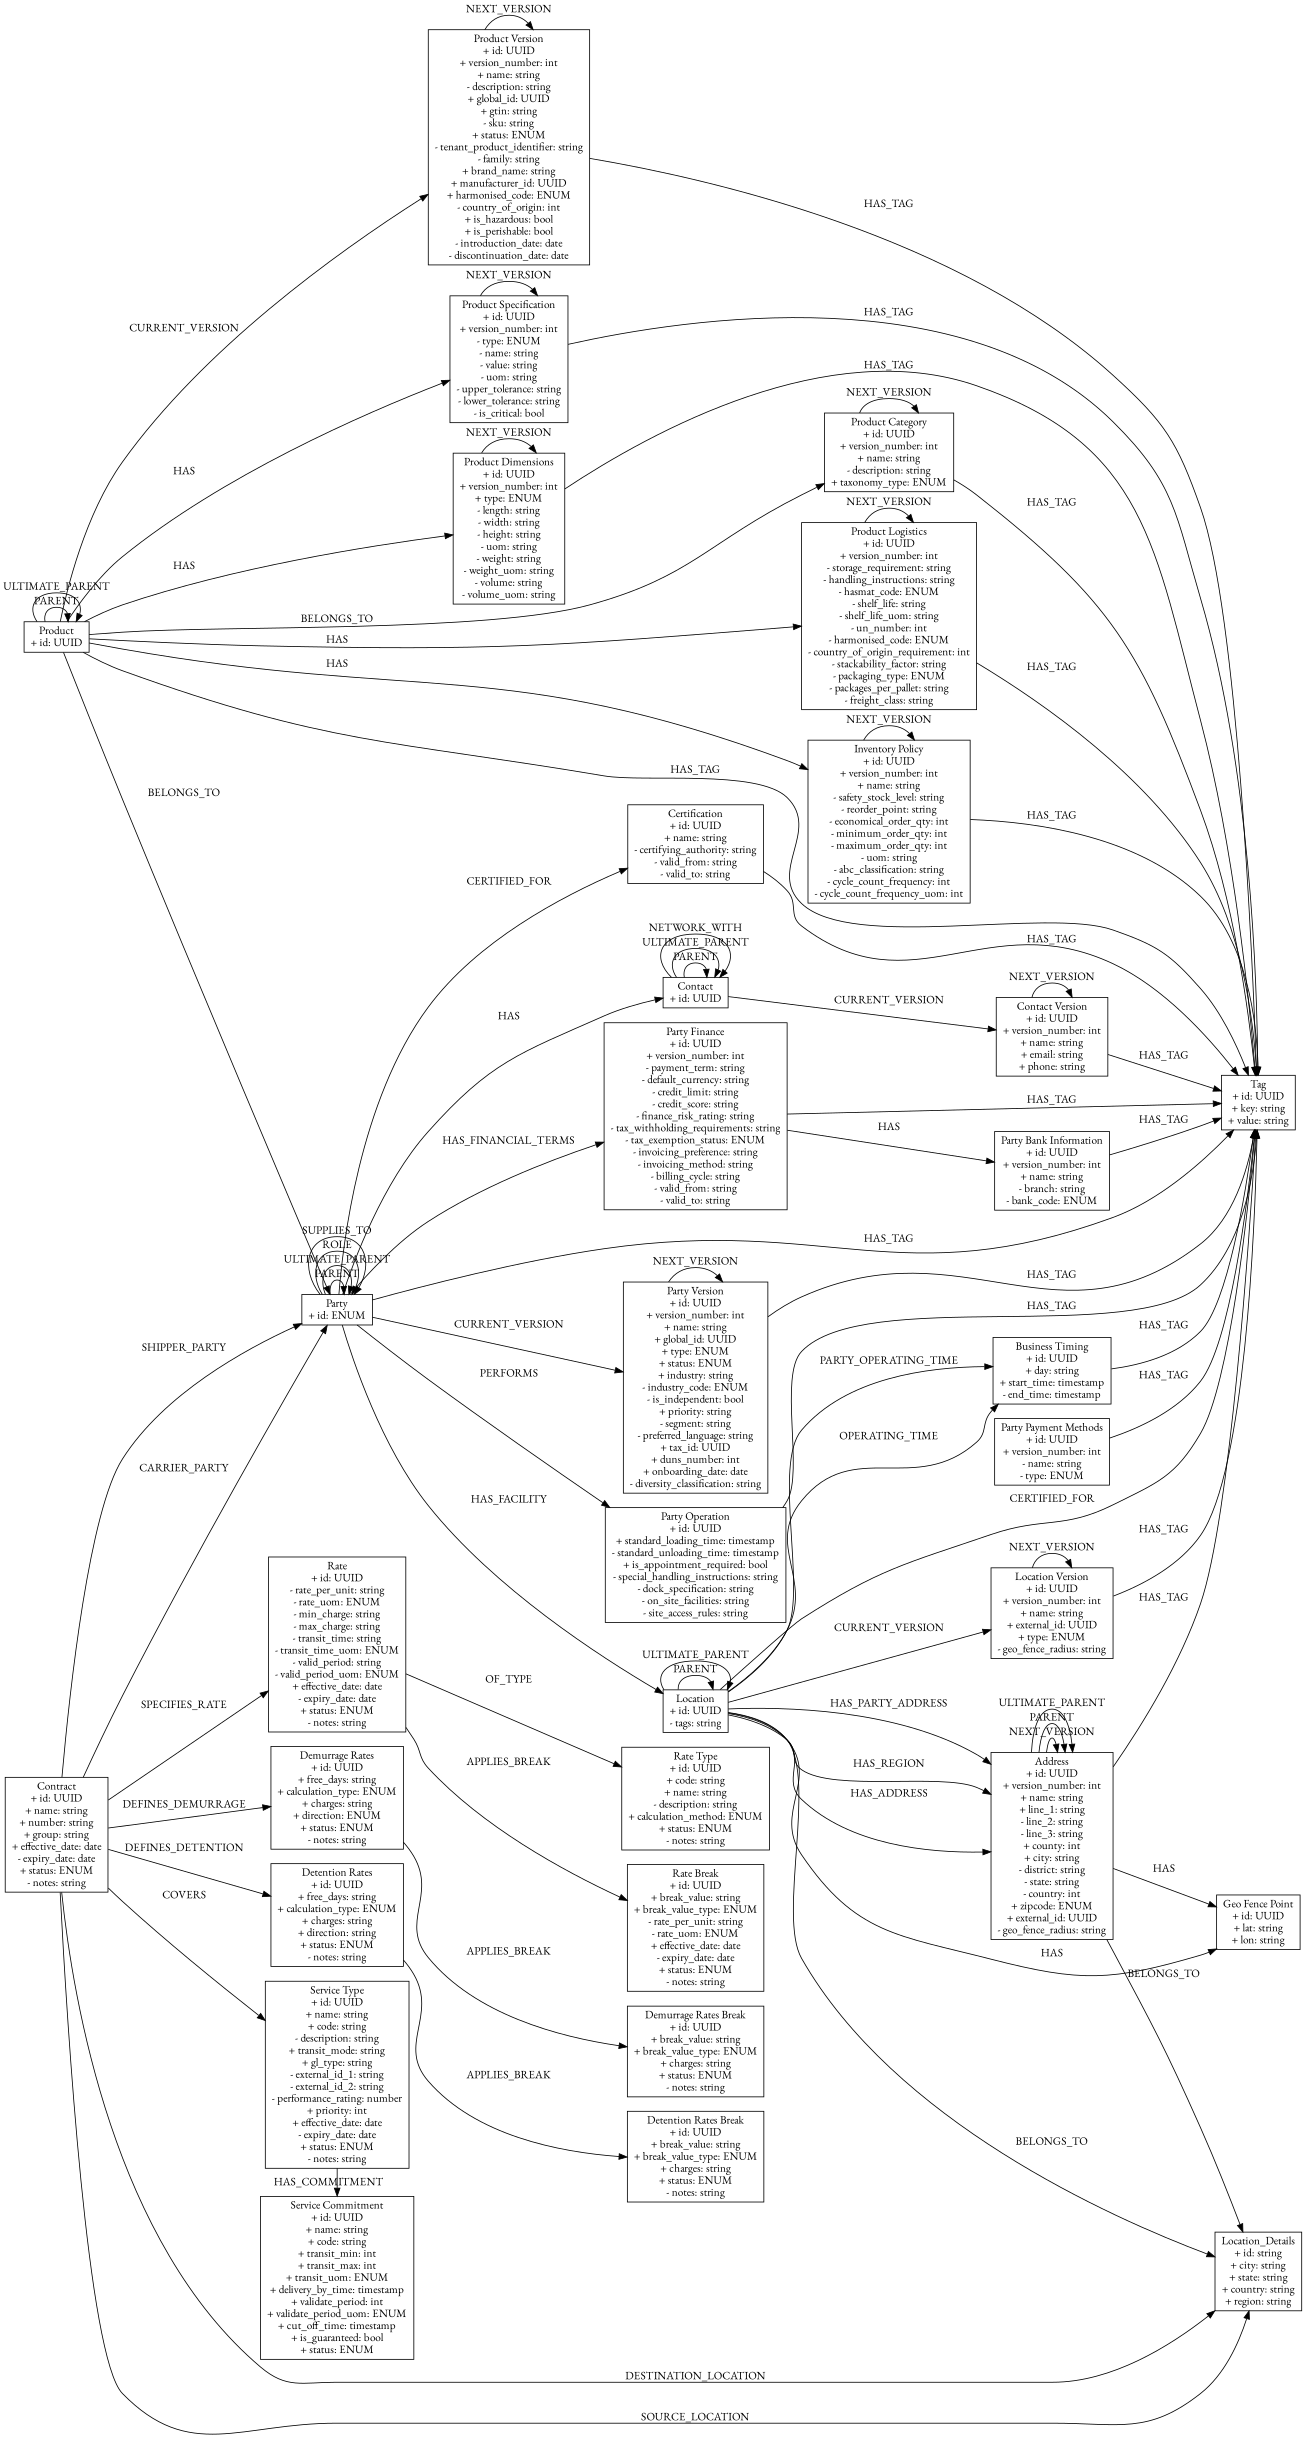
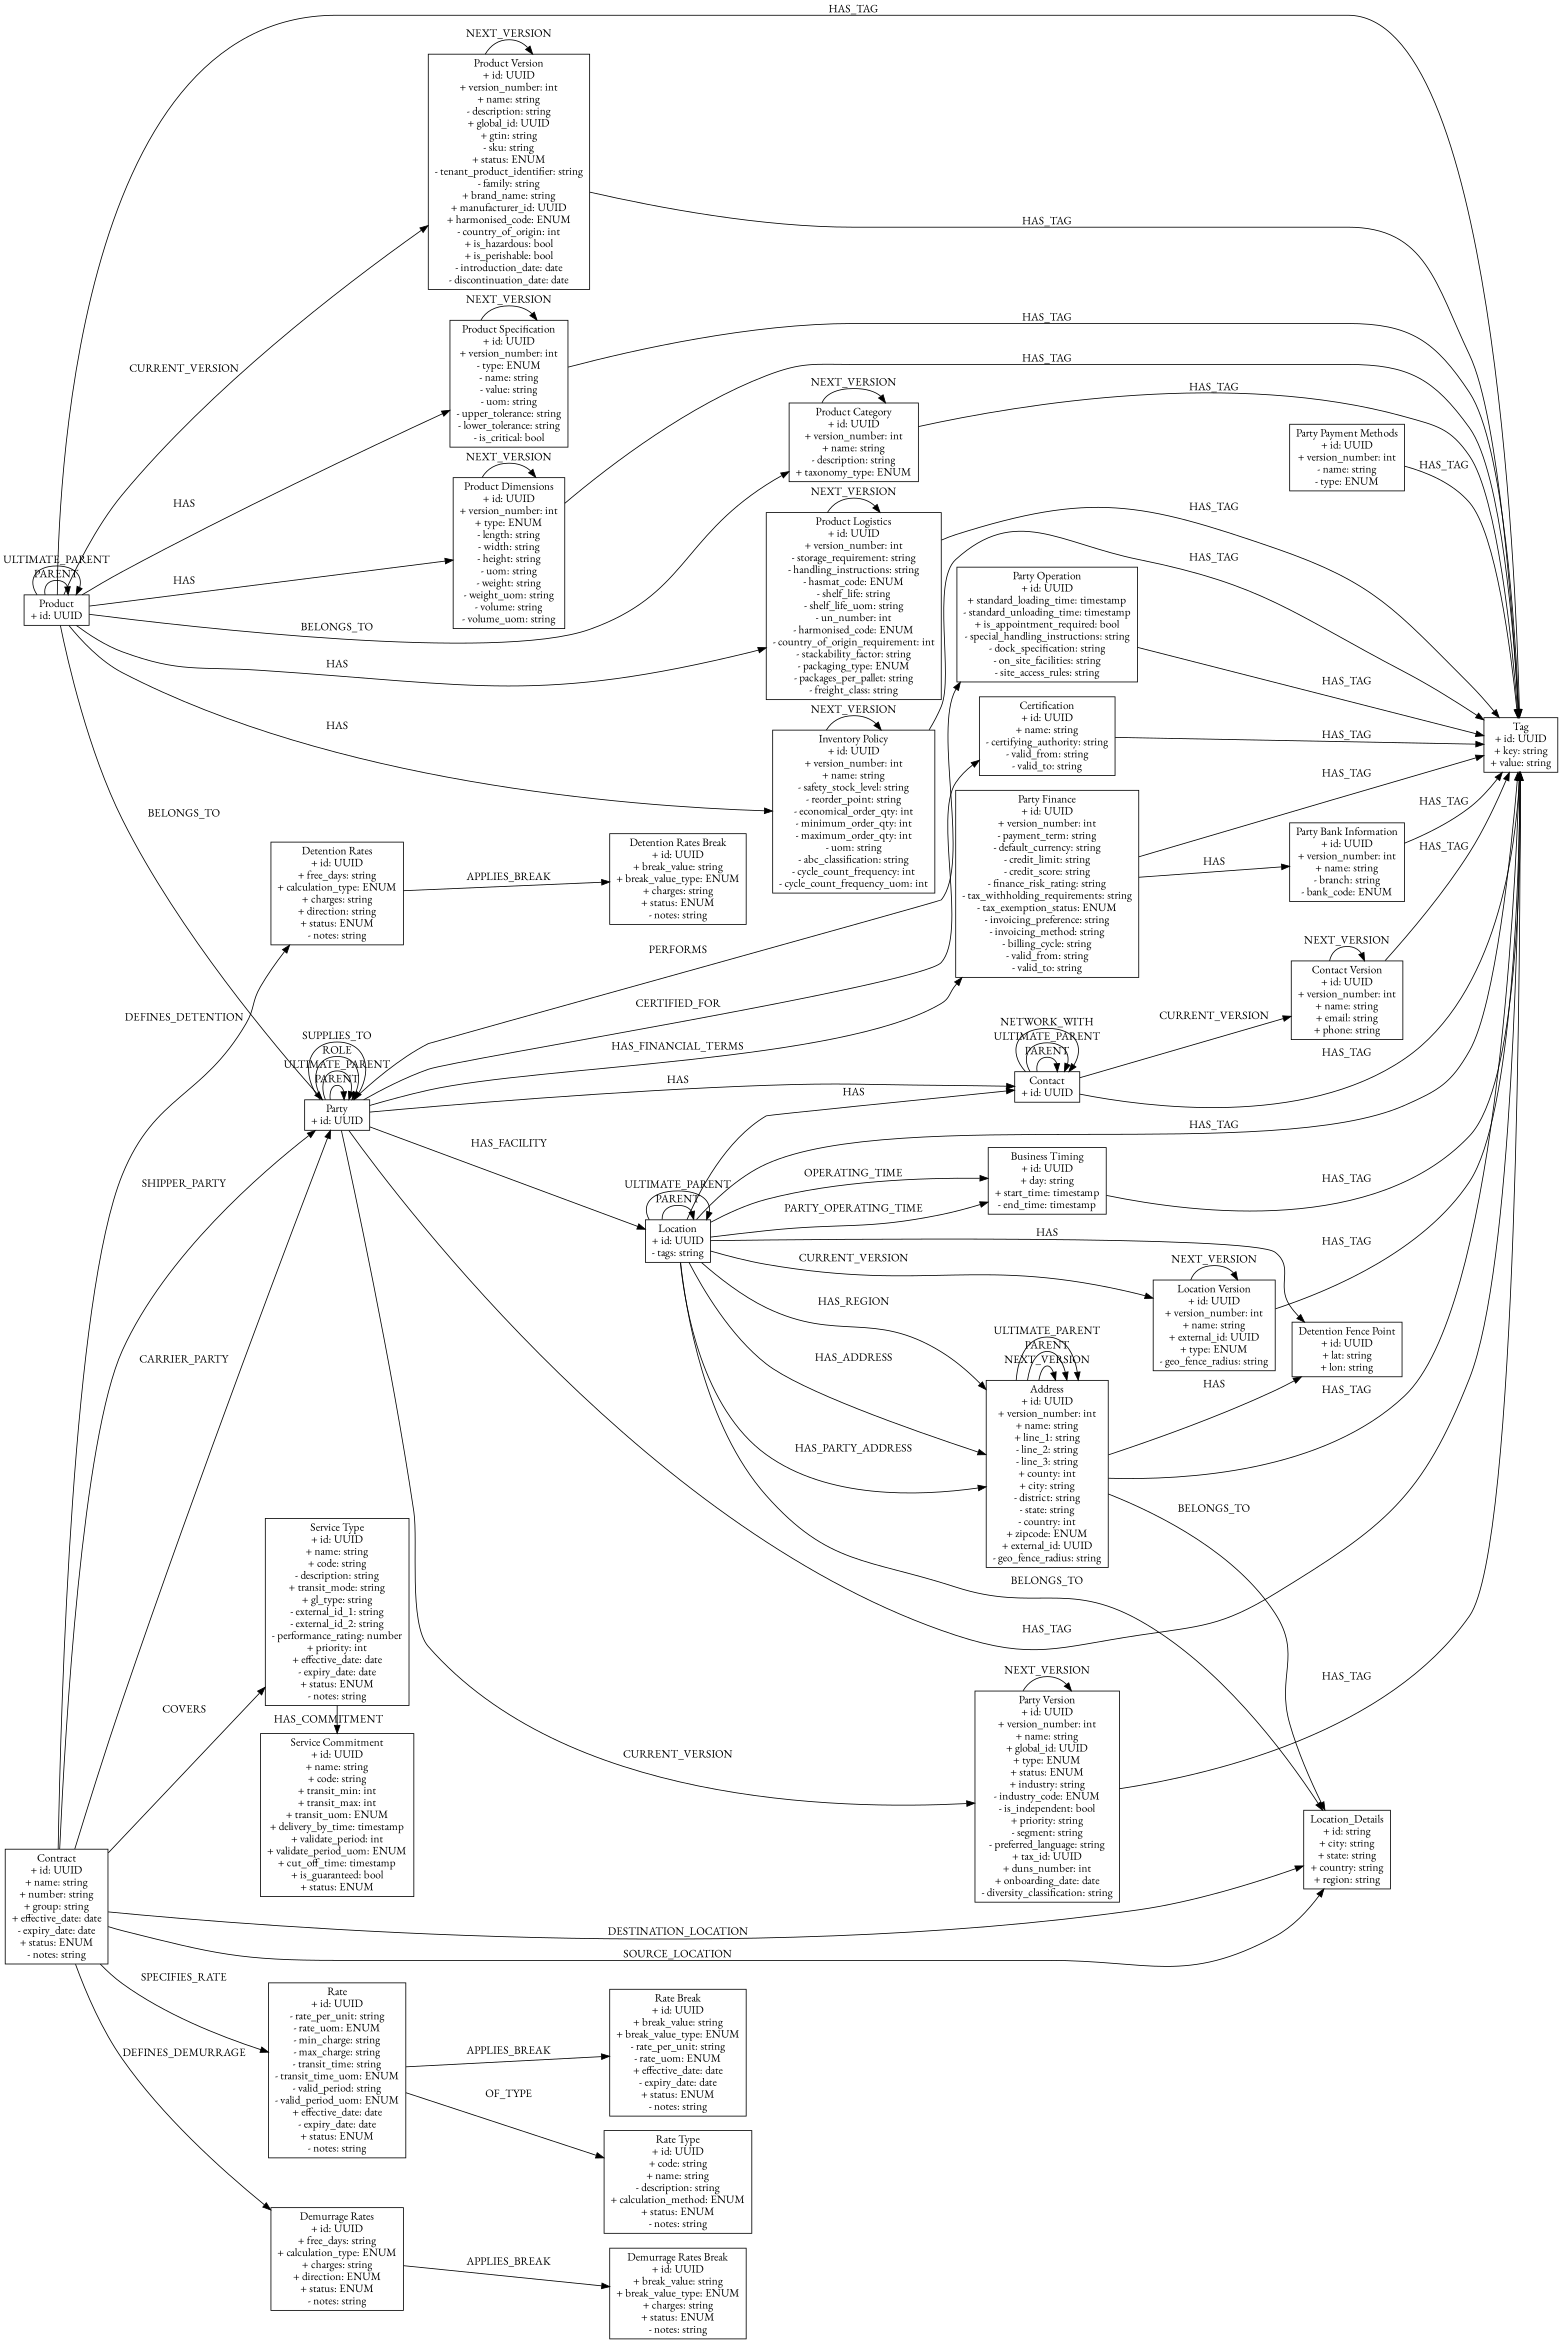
none -> (1394, 1064)
none -> (820, 1110)
(337, 1310) -> (337, 1115)
(1052, 1499) -> (1214, 1125)
(1258, 1922) -> (1347, 1349)
